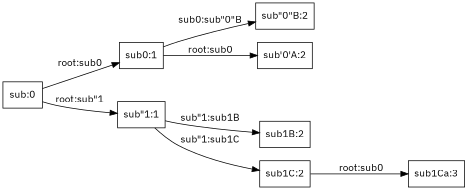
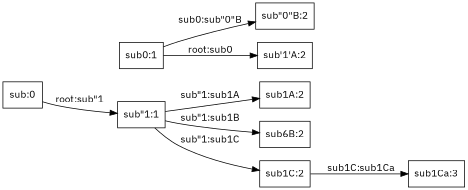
(285, 56) -> (285, 56)
(77, 77) -> none
none -> (285, 95)
(285, 134) -> (285, 134)
(361, 168) -> (361, 168)
